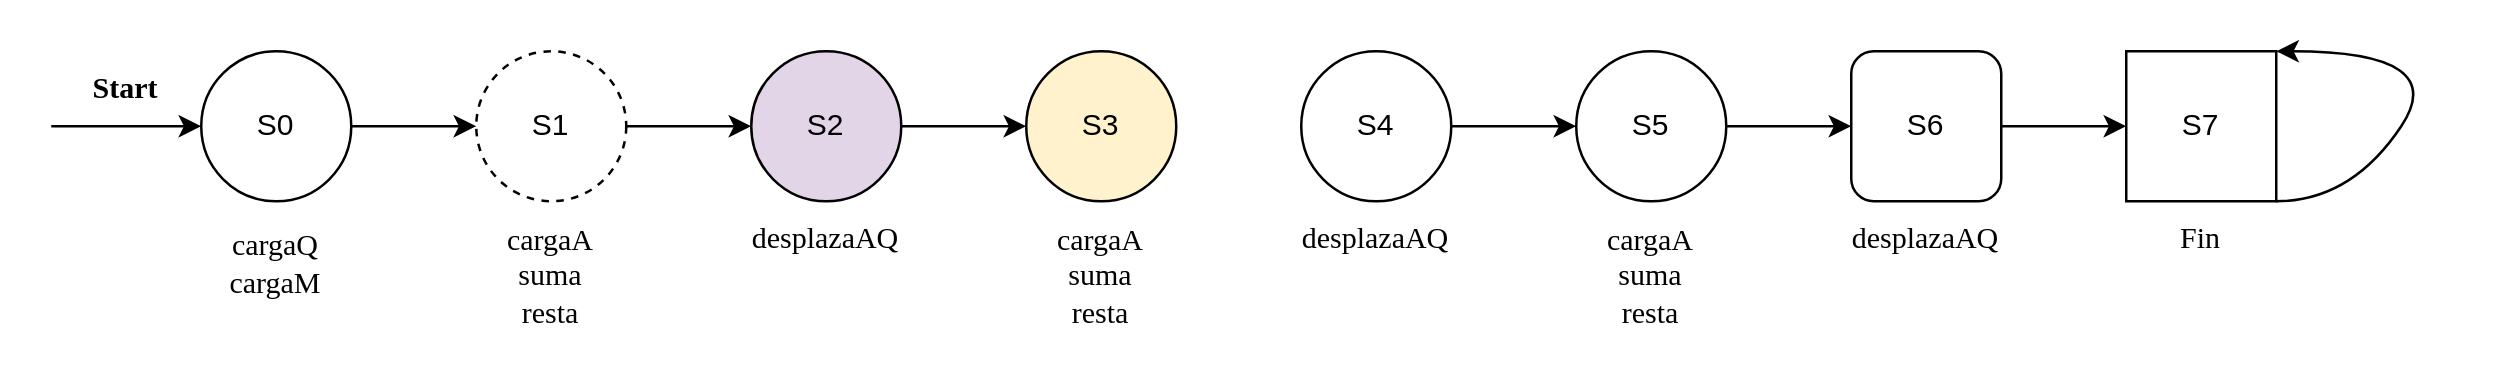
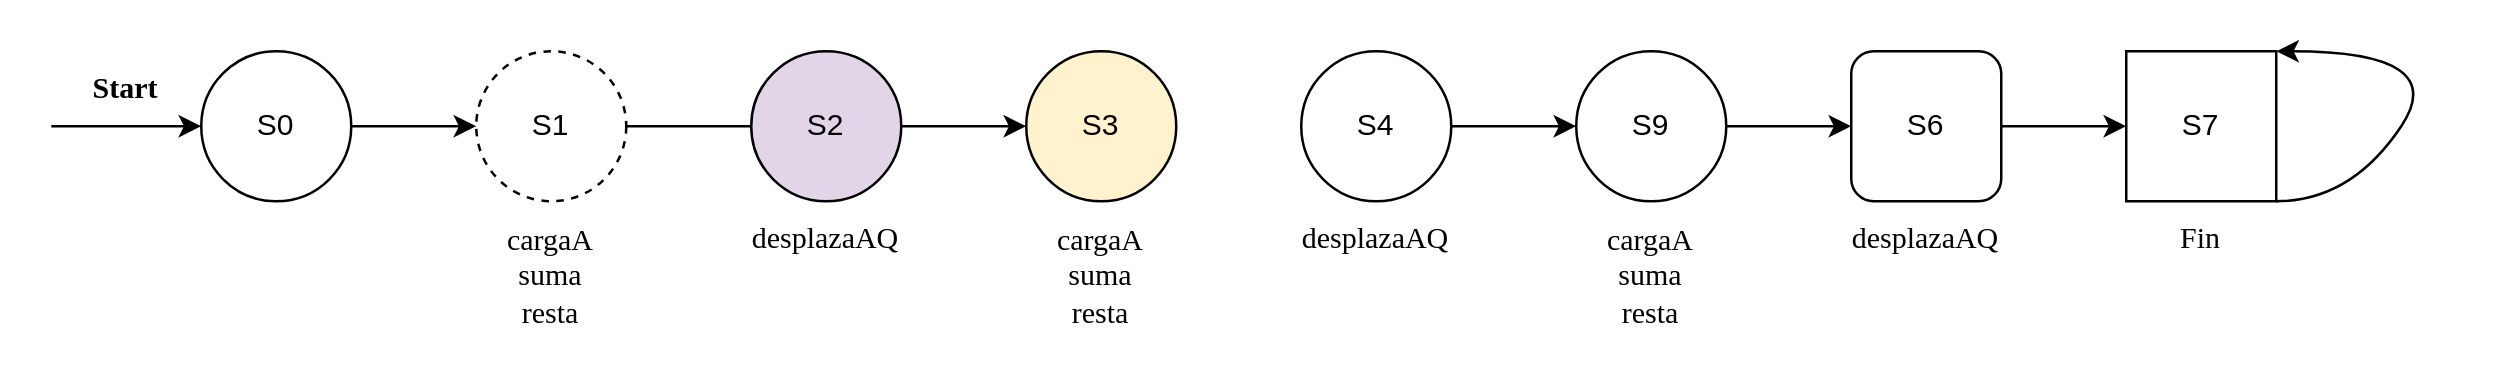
(733, 126) -> (740, 126)
(1651, 126) -> (1651, 126)
(276, 264) -> none
